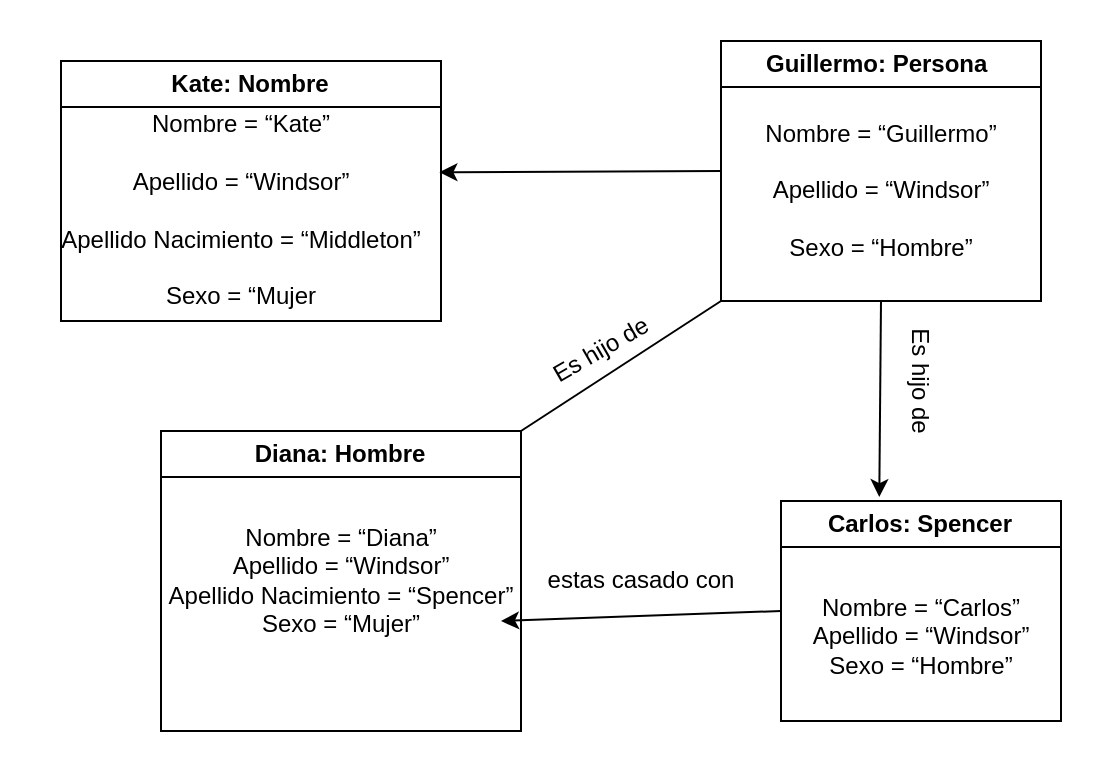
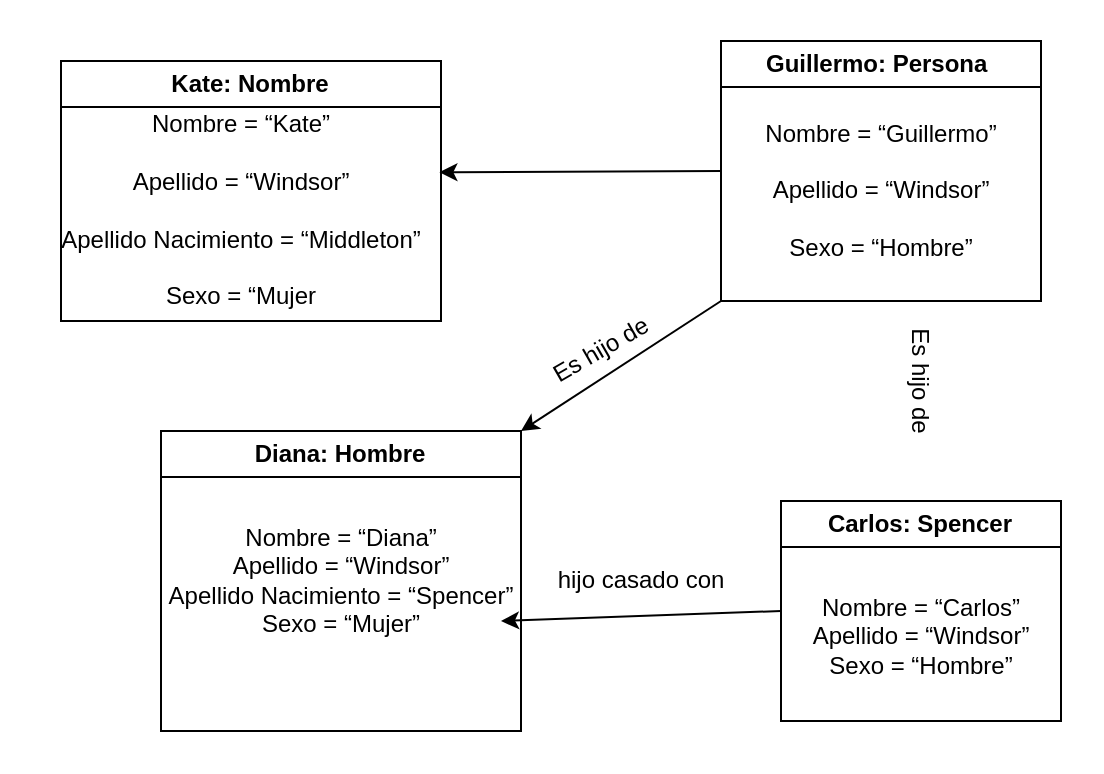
(880, 394) -> none
(529, 426) -> (533, 423)
(642, 581) -> (642, 581)
